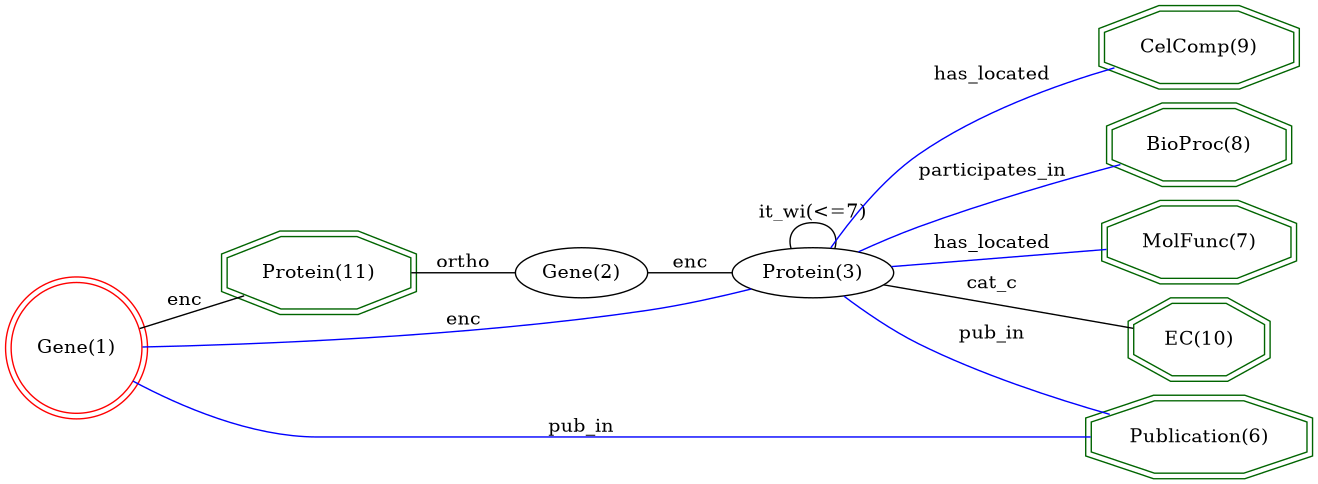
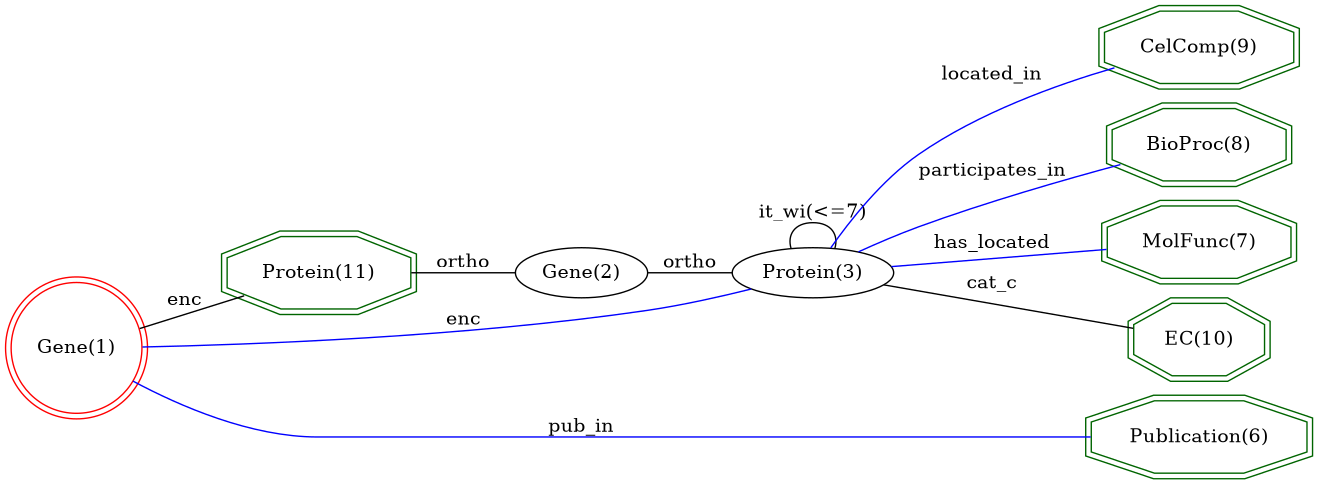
(992, 74) -> (992, 74)
(690, 262) -> (690, 262)
(971, 367) -> none
